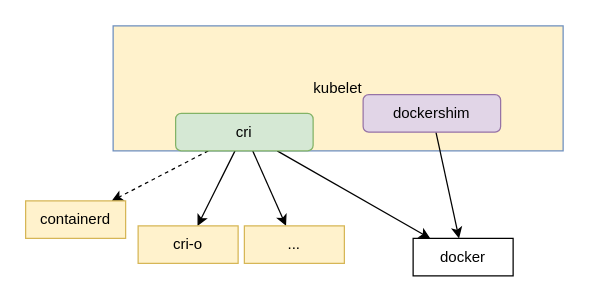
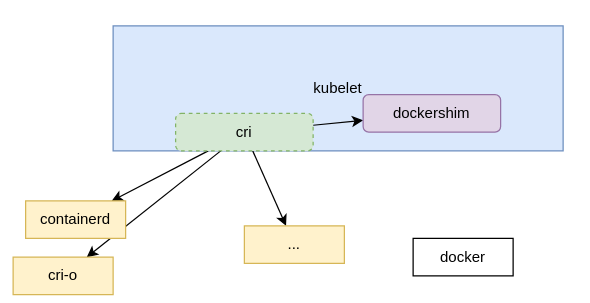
(338, 88) -> (338, 88)
(244, 132) -> (244, 132)
(164, 174) -> (164, 174)
(447, 181) -> none
(350, 192) -> (334, 123)
(188, 244) -> (63, 276)
